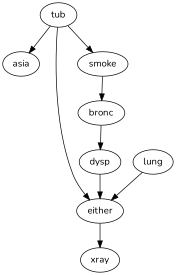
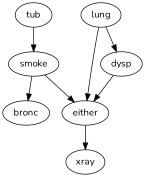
(21, 64) -> none
(59, 114) -> (57, 86)
(101, 134) -> (110, 36)
